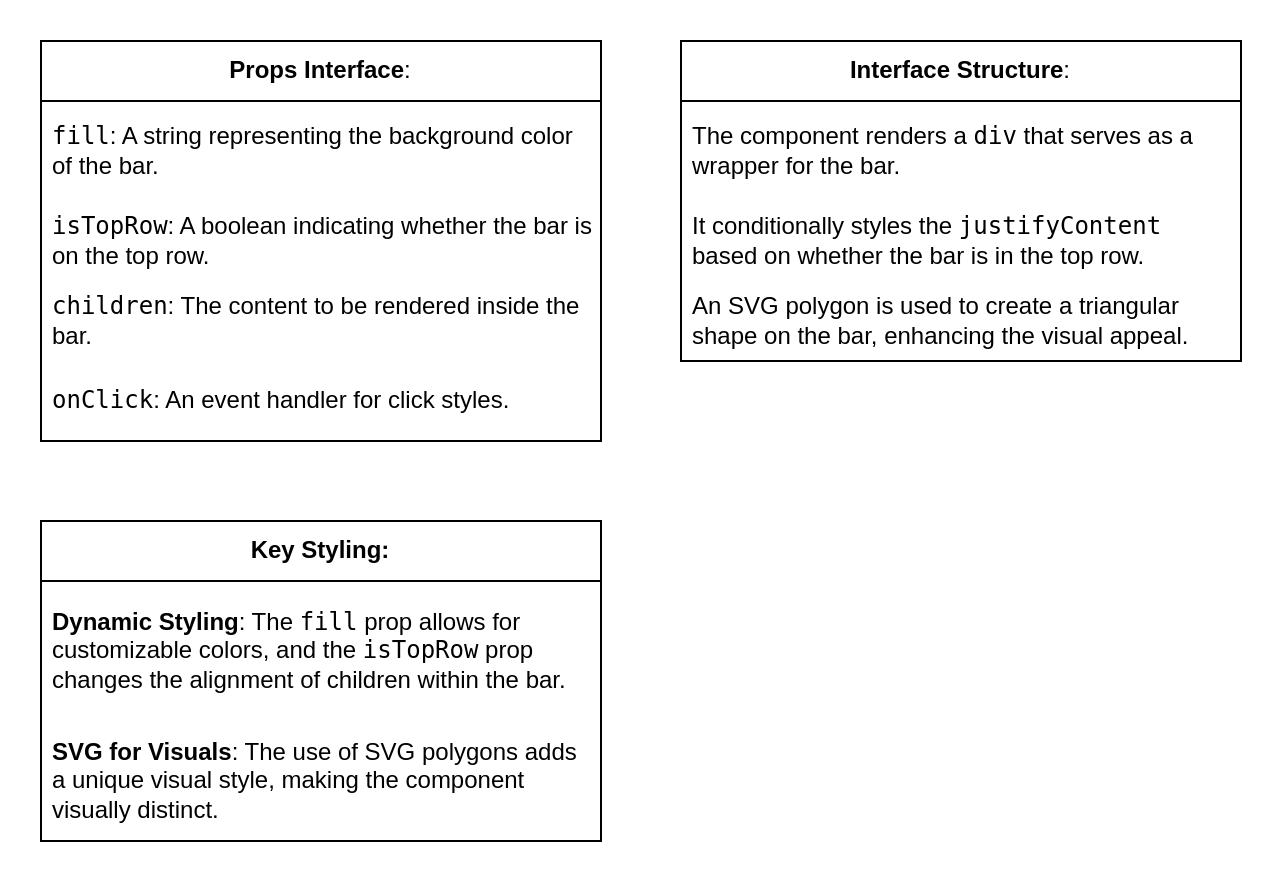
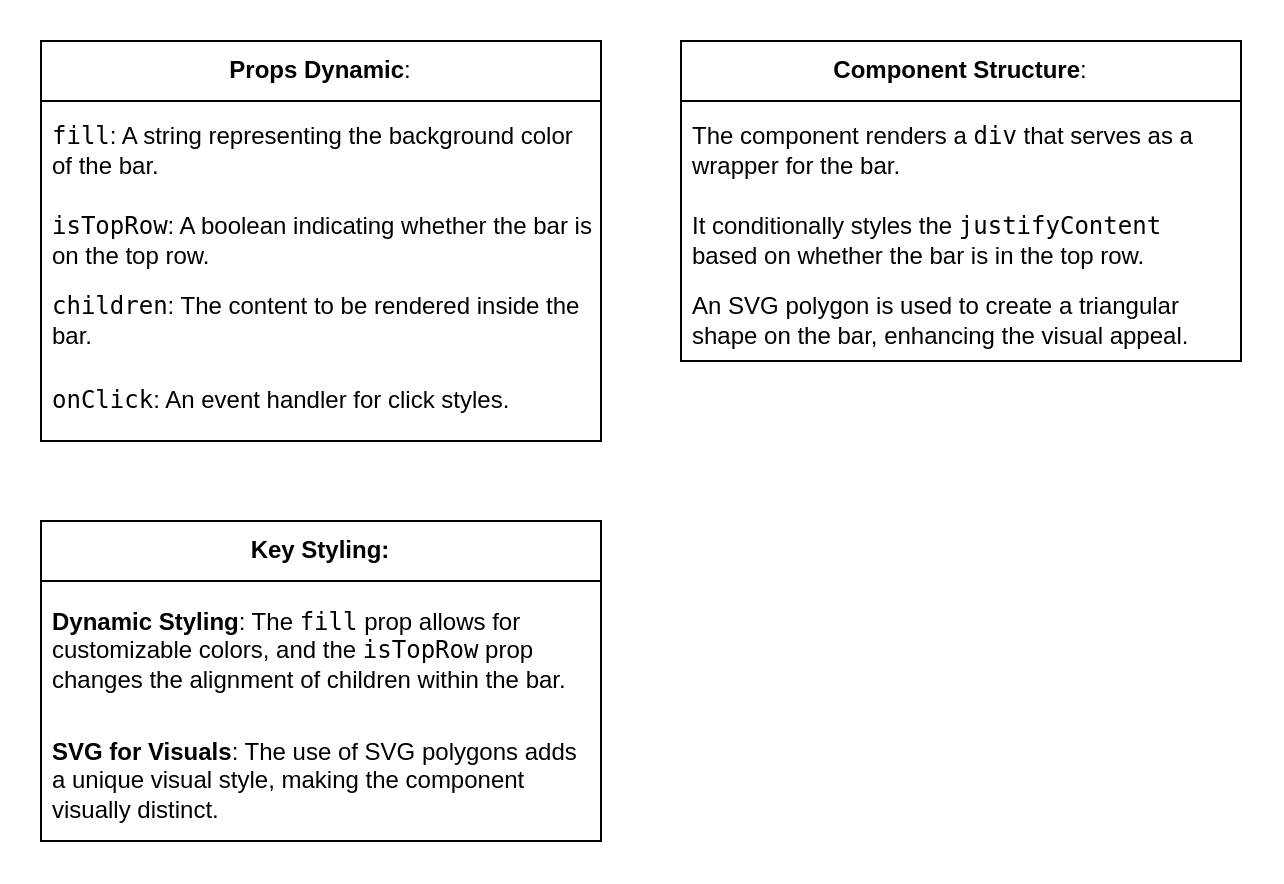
(321, 71) -> (321, 71)
(961, 71) -> (961, 71)
